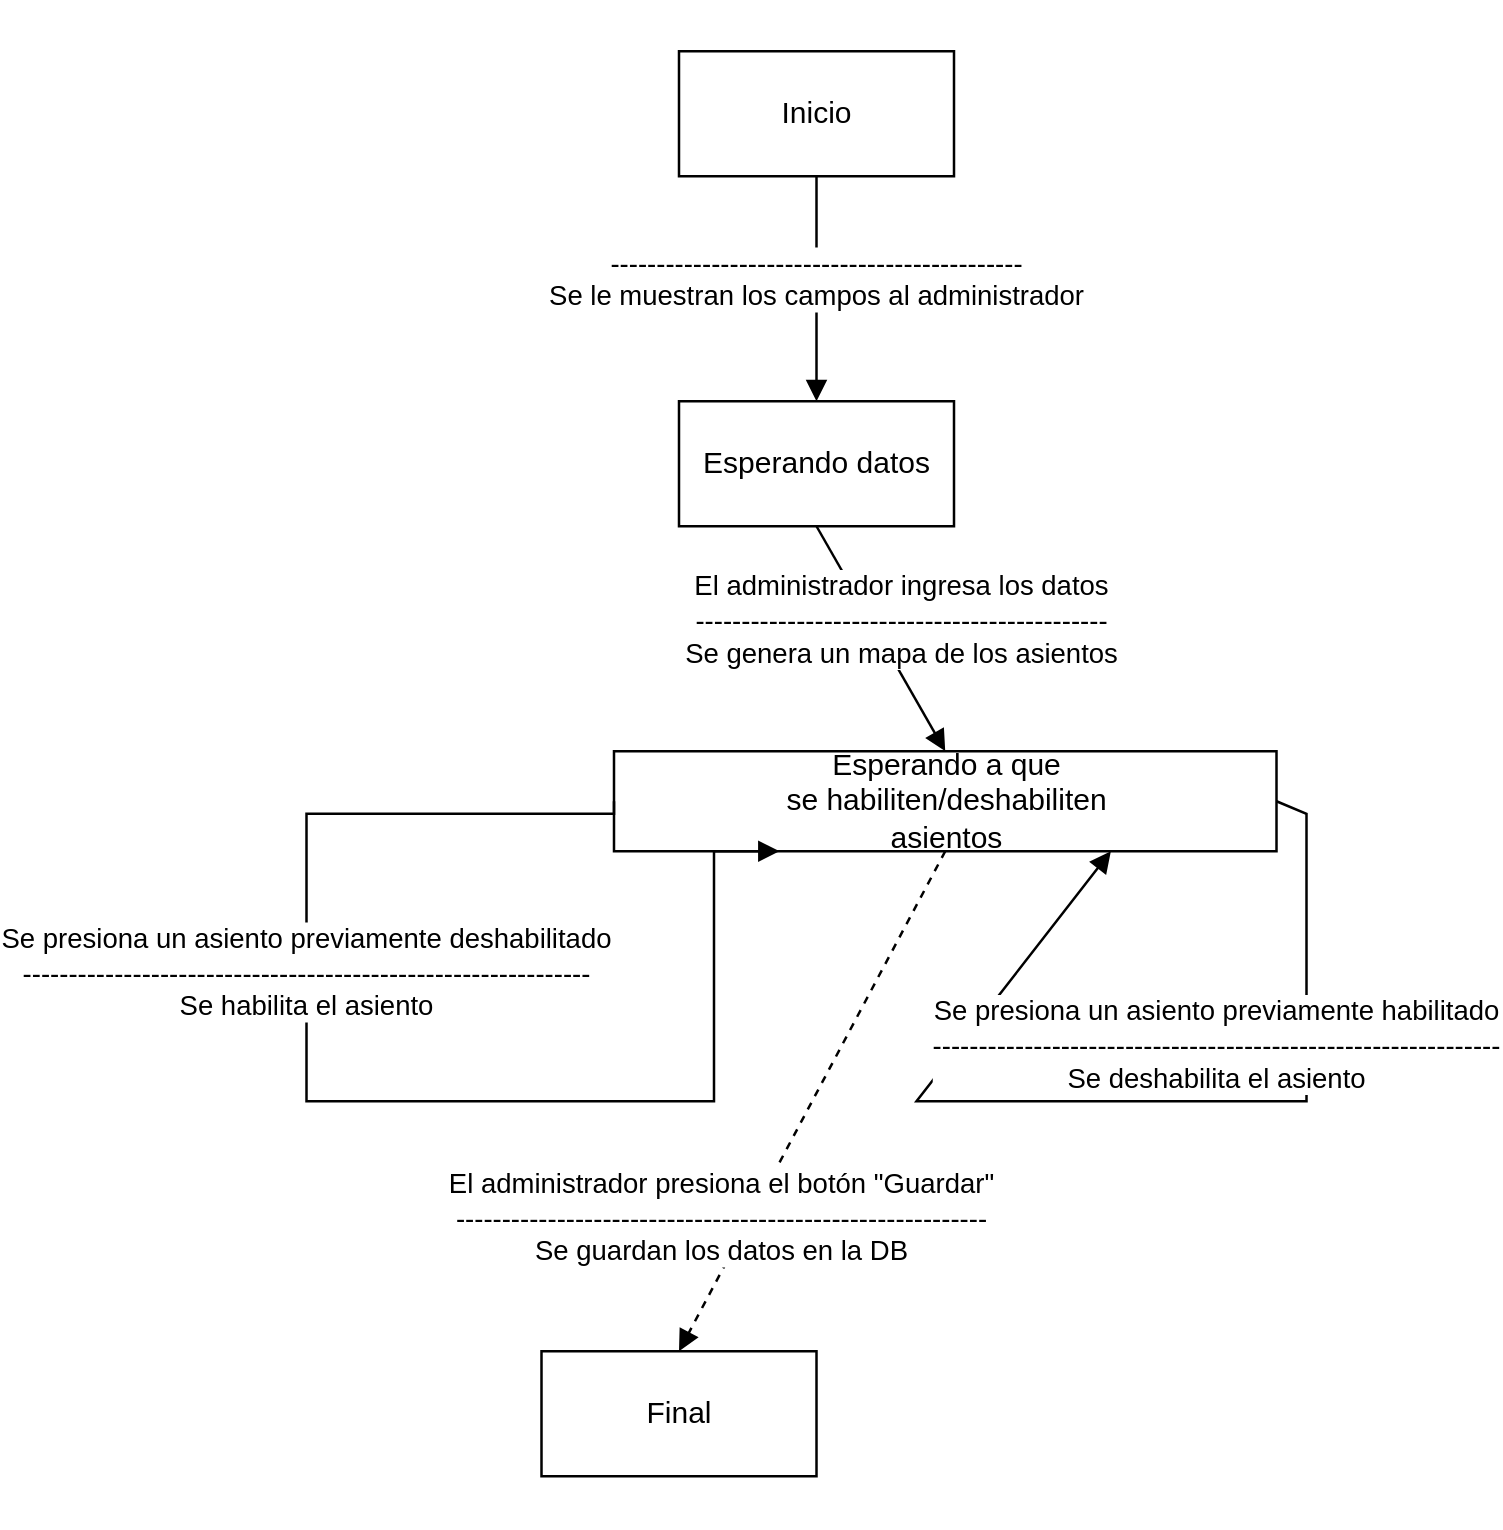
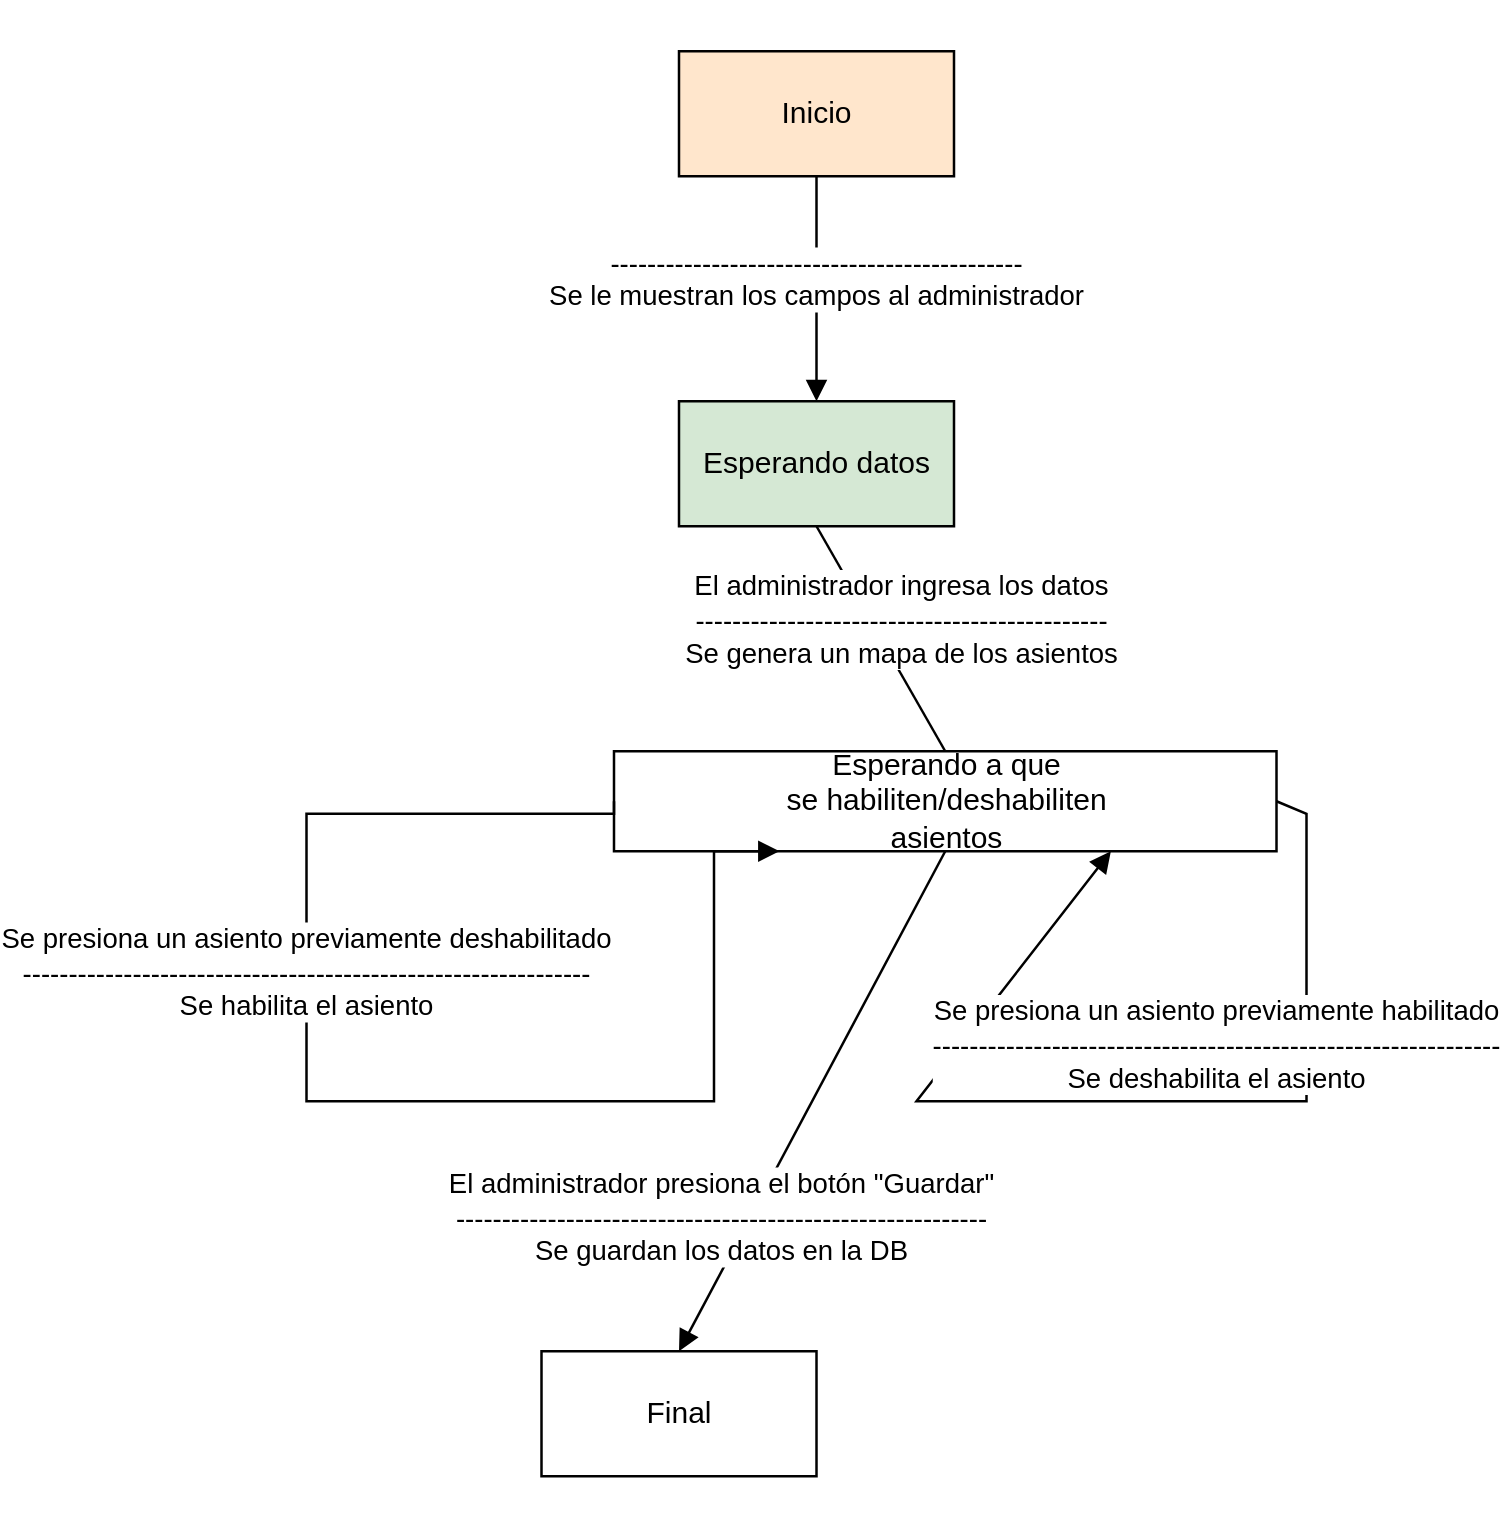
(816, 114) -> (816, 114)
(816, 464) -> (816, 464)
(934, 732) -> (939, 740)
(859, 1012) -> (859, 1012)
